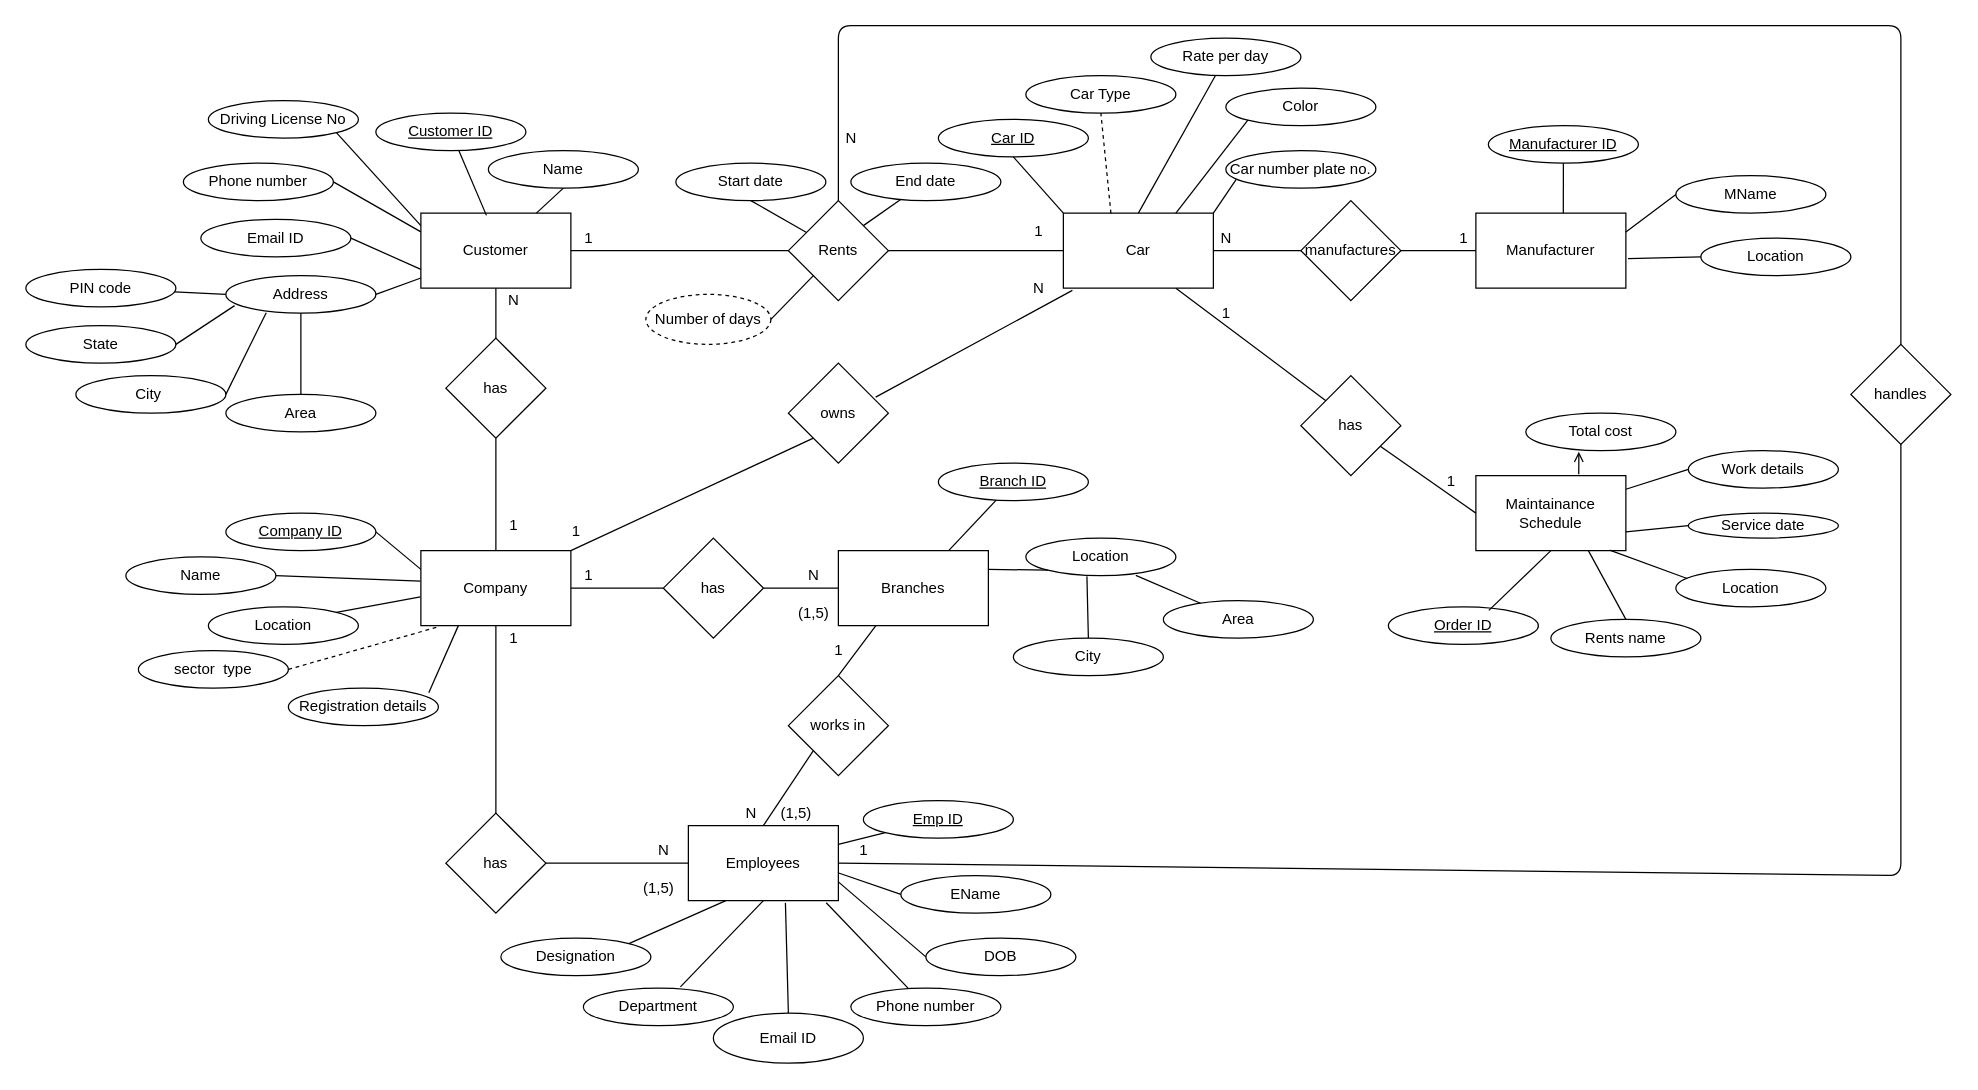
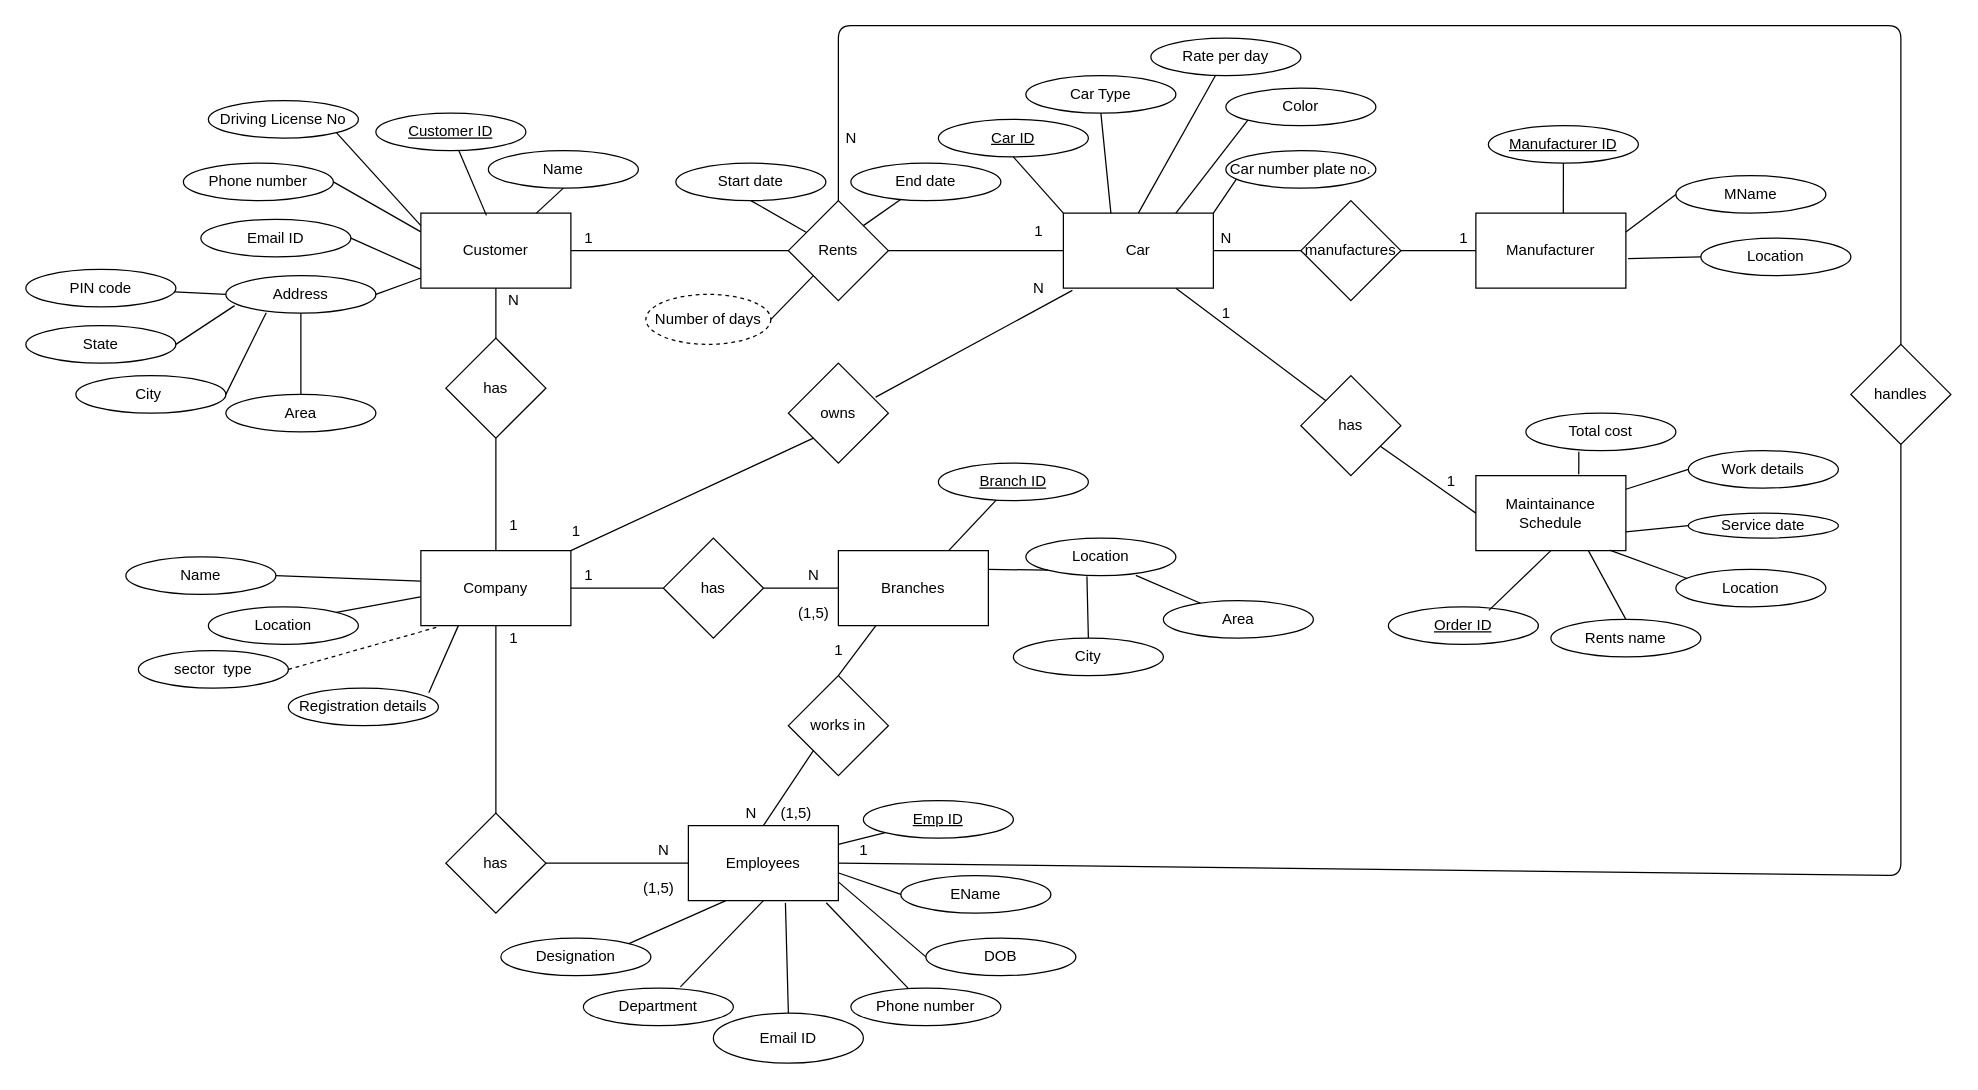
(1106, 163) -> (1106, 163)
(1579, 458) -> (1579, 457)
(301, 532) -> none
(398, 551) -> none
